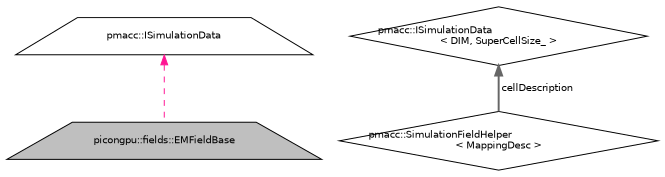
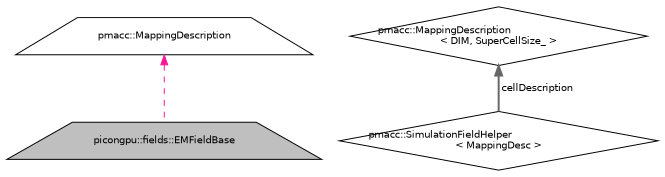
(164, 36) -> (164, 36)
(499, 36) -> (499, 36)
